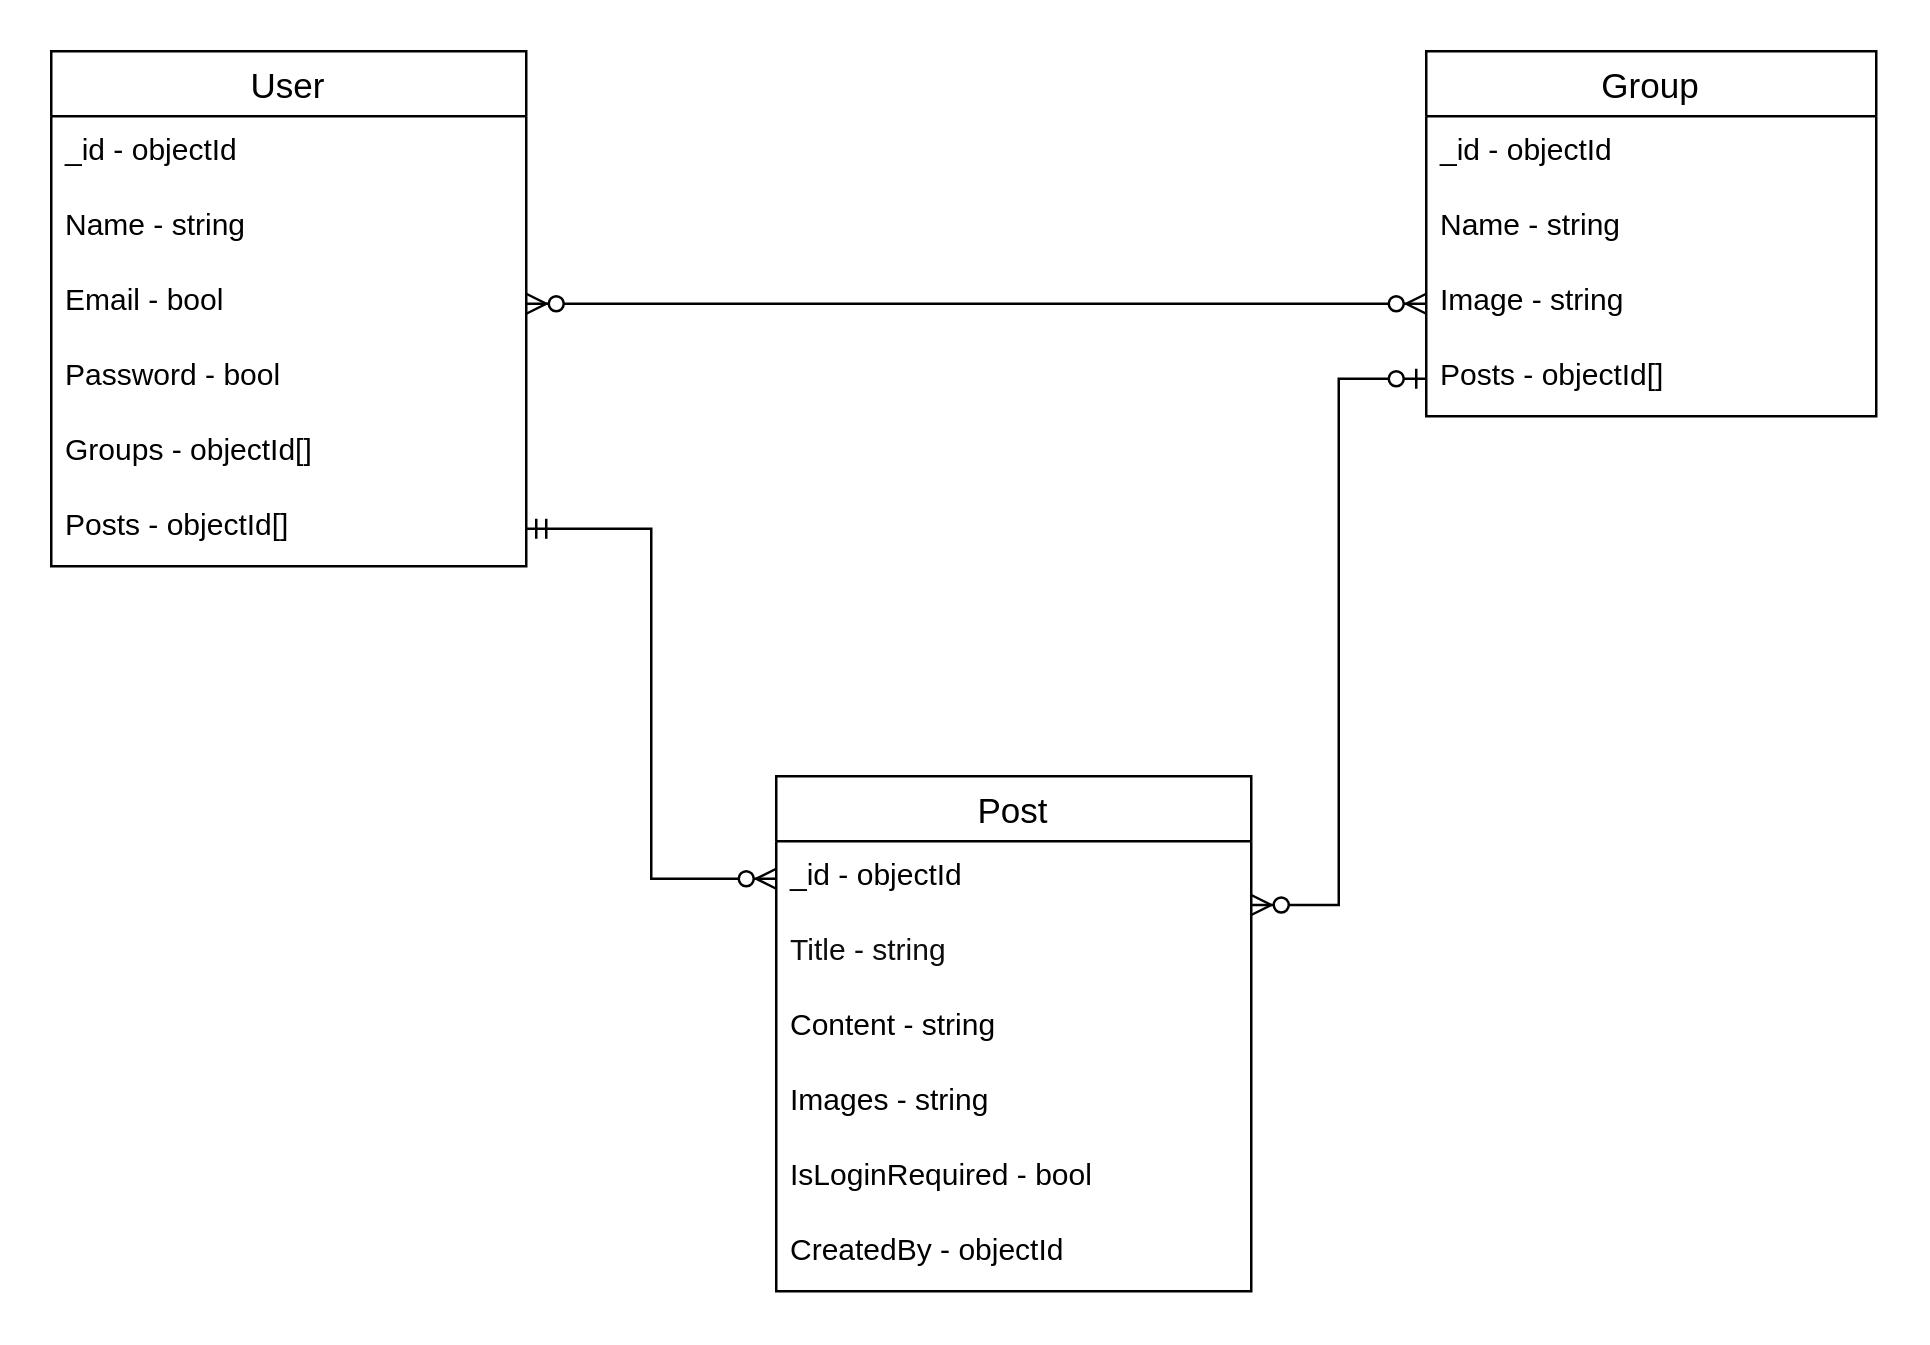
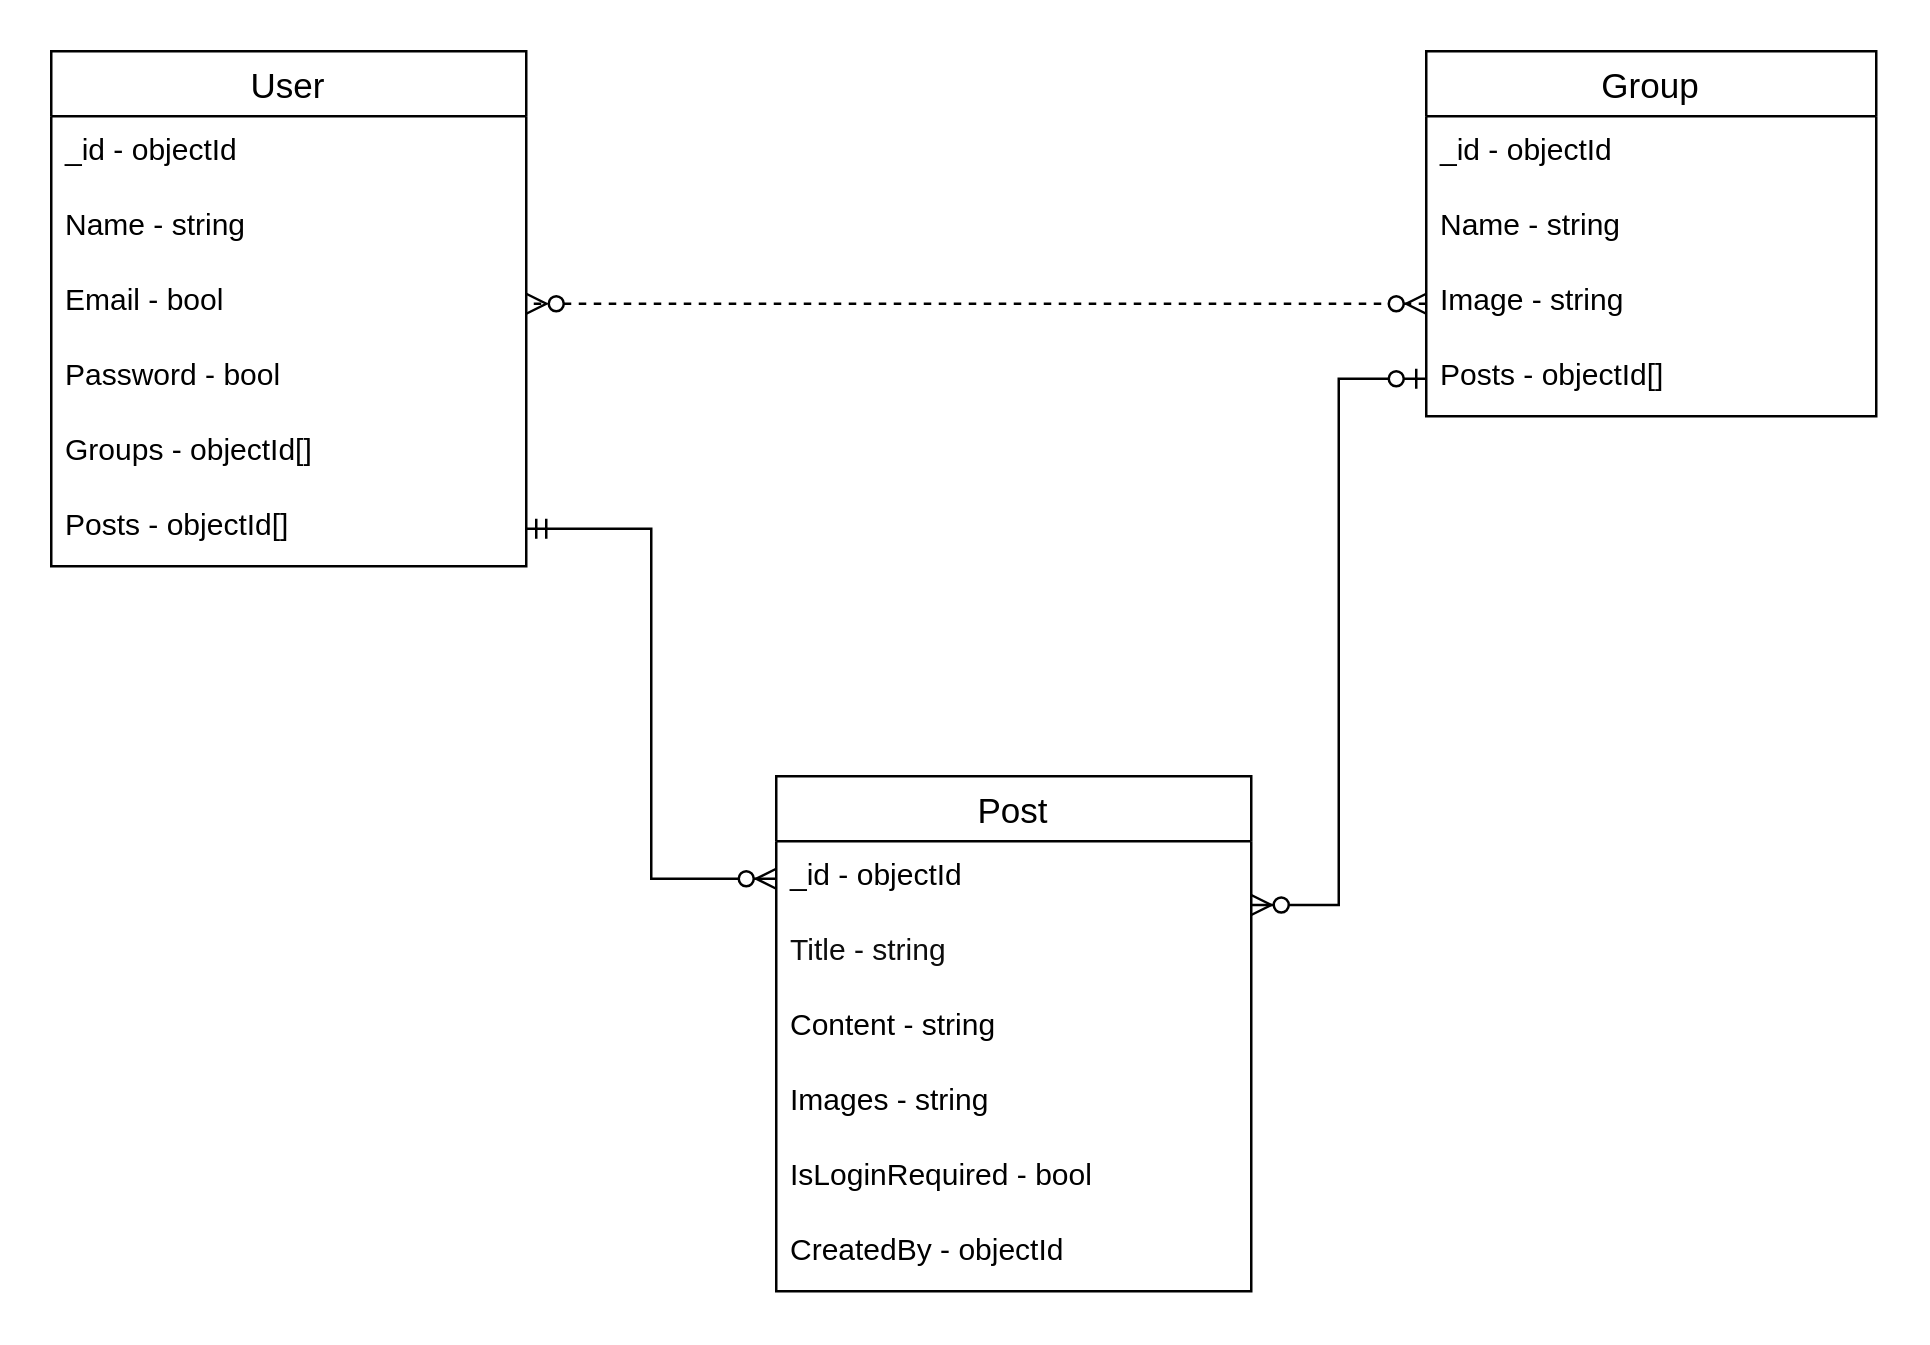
(979, 304) -> (979, 304)
